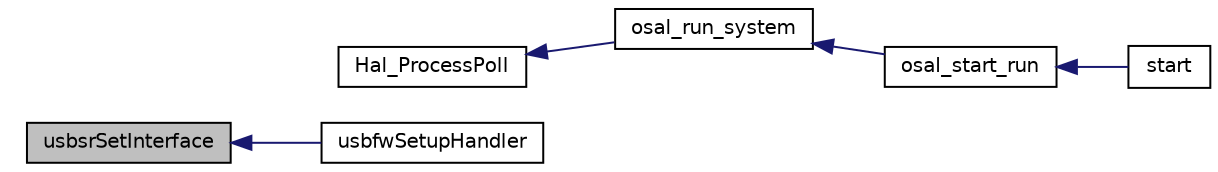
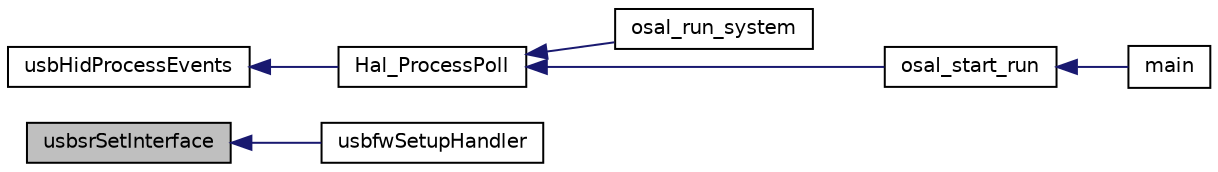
(859, 50) -> (716, 67)
none -> (129, 67)
(1169, 67) -> (1169, 67)
